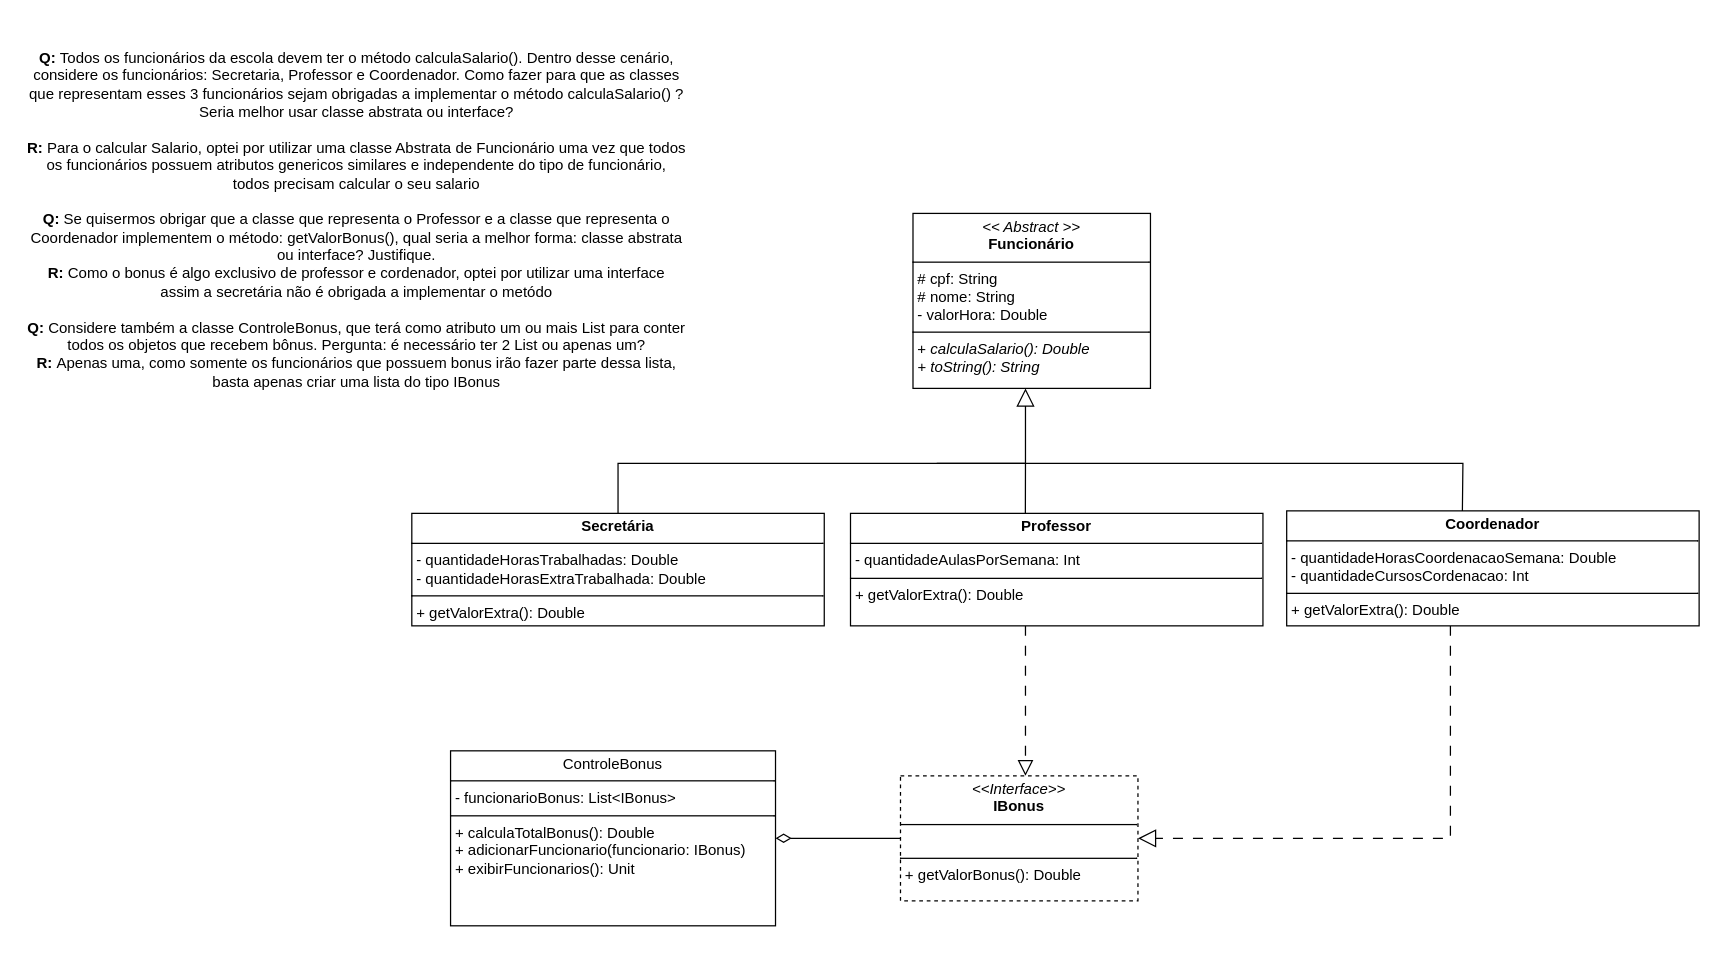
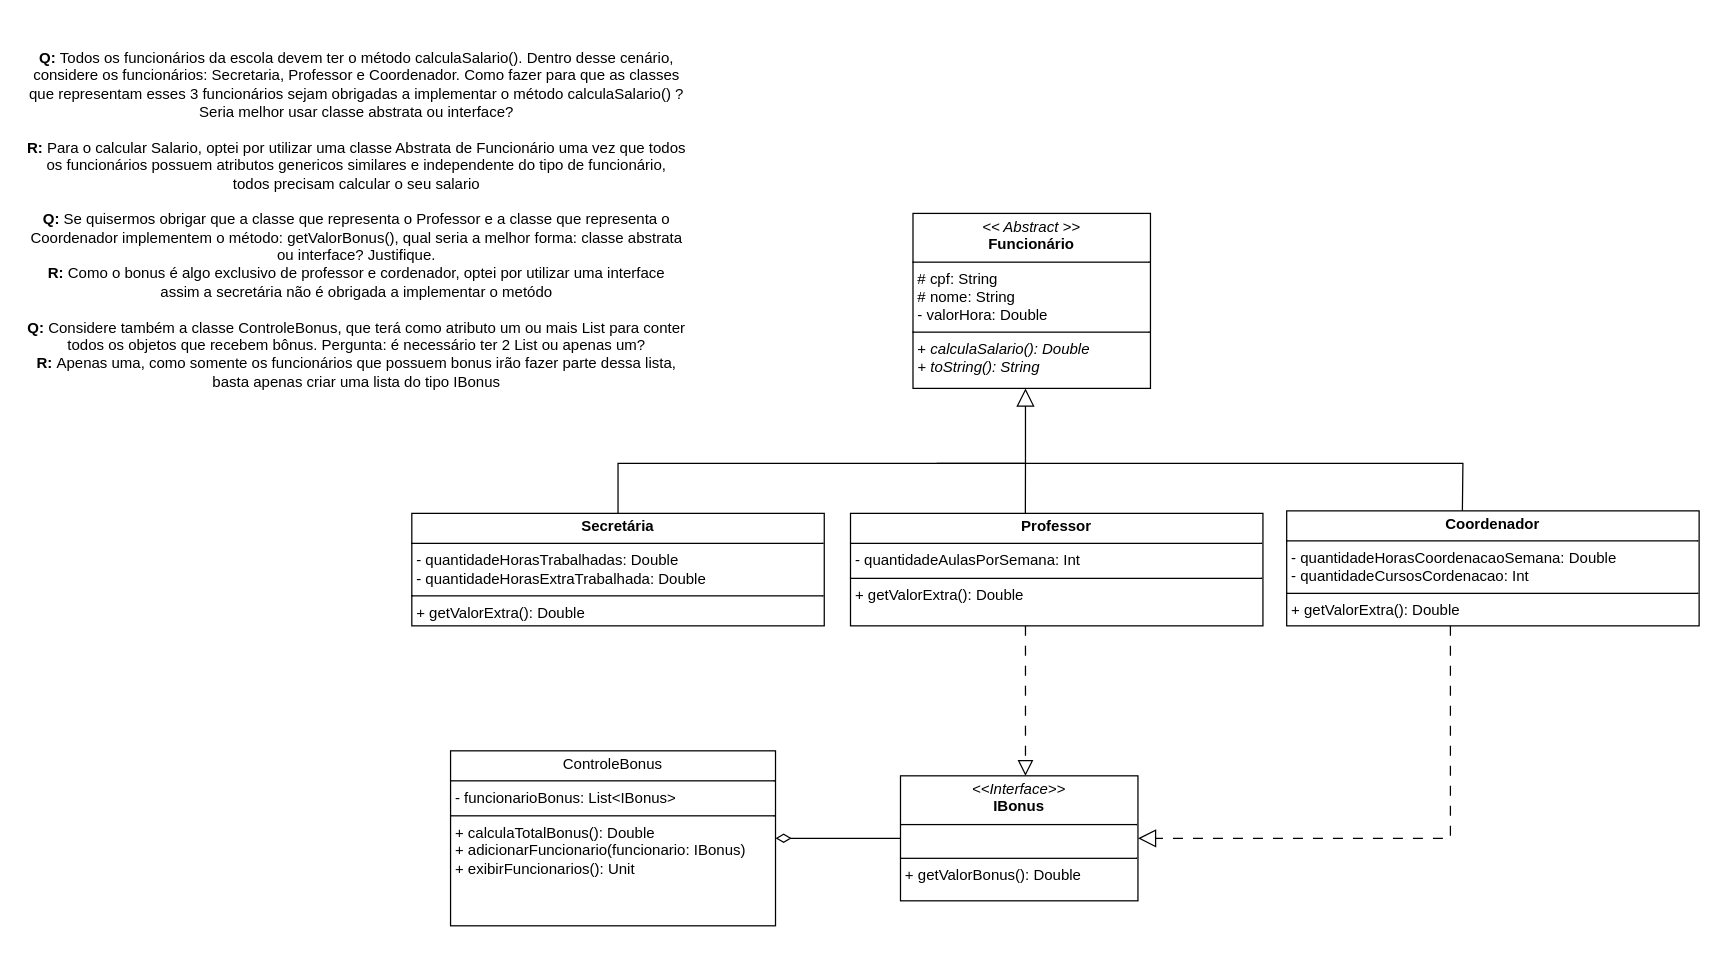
(1019, 838) -> (1019, 838)
